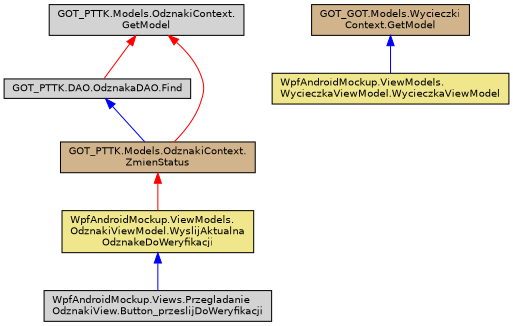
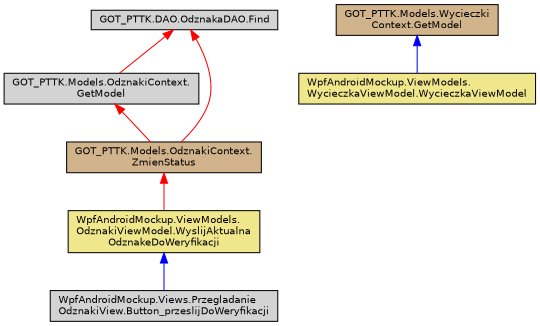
(391, 20) -> (417, 20)
(117, 61) -> (142, 55)
(129, 124) -> (210, 94)
